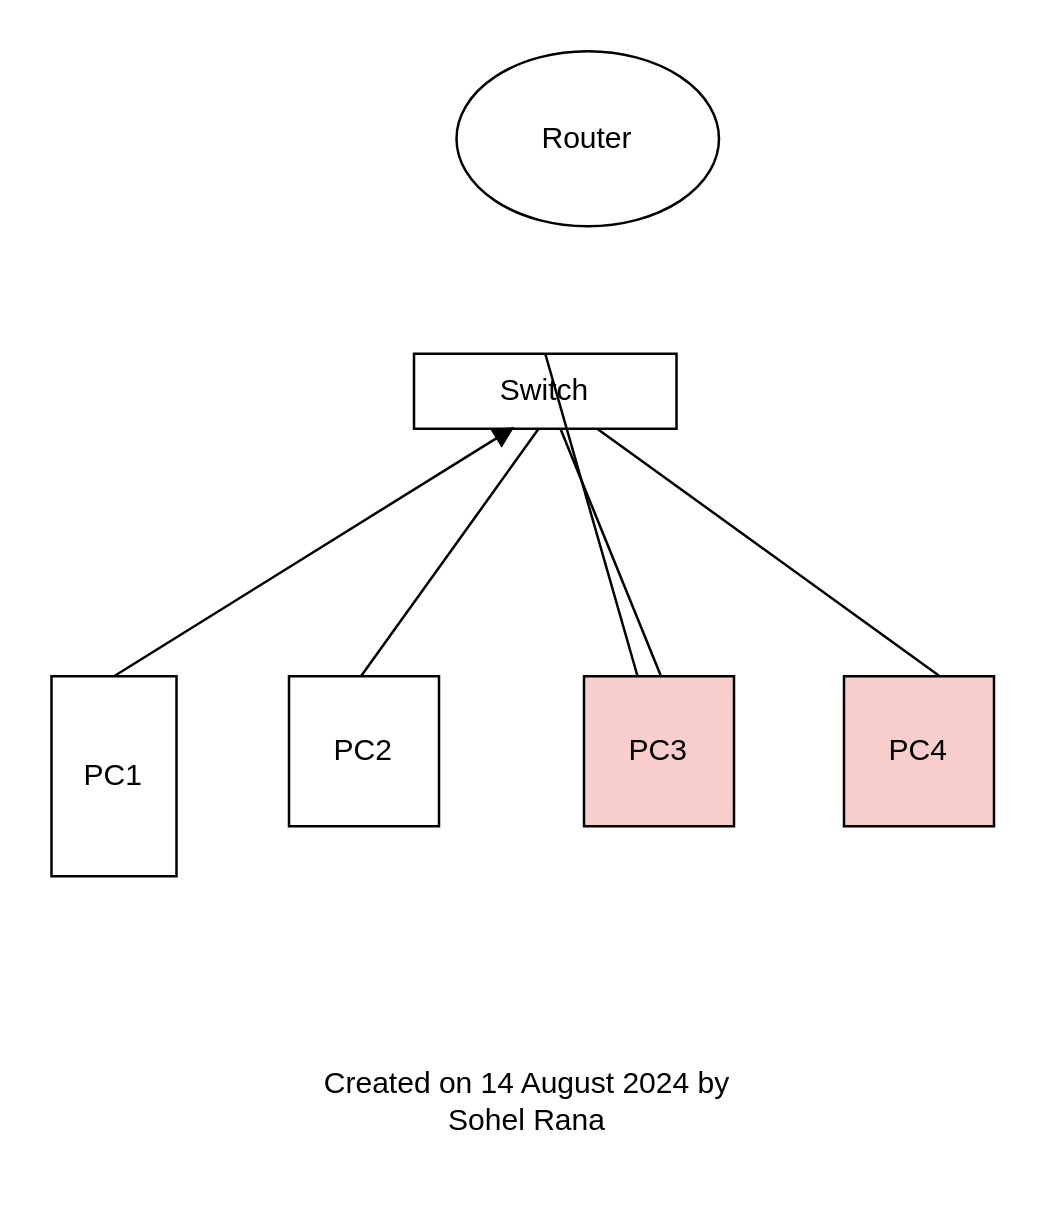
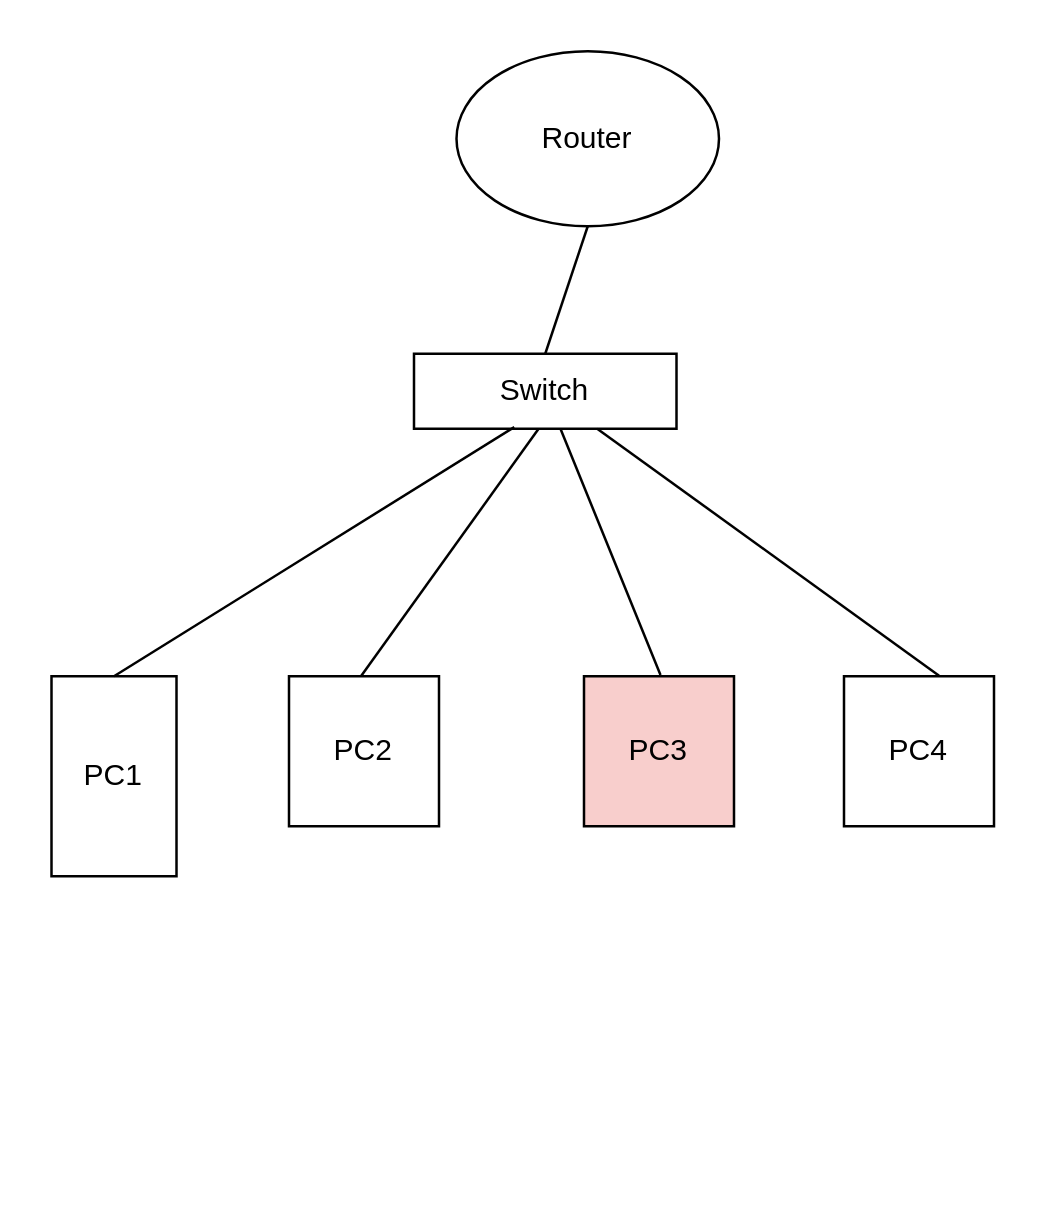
(496, 438) -> (505, 433)
(615, 599) -> (566, 290)
(919, 751) -> (919, 751)
(526, 1101) -> none
